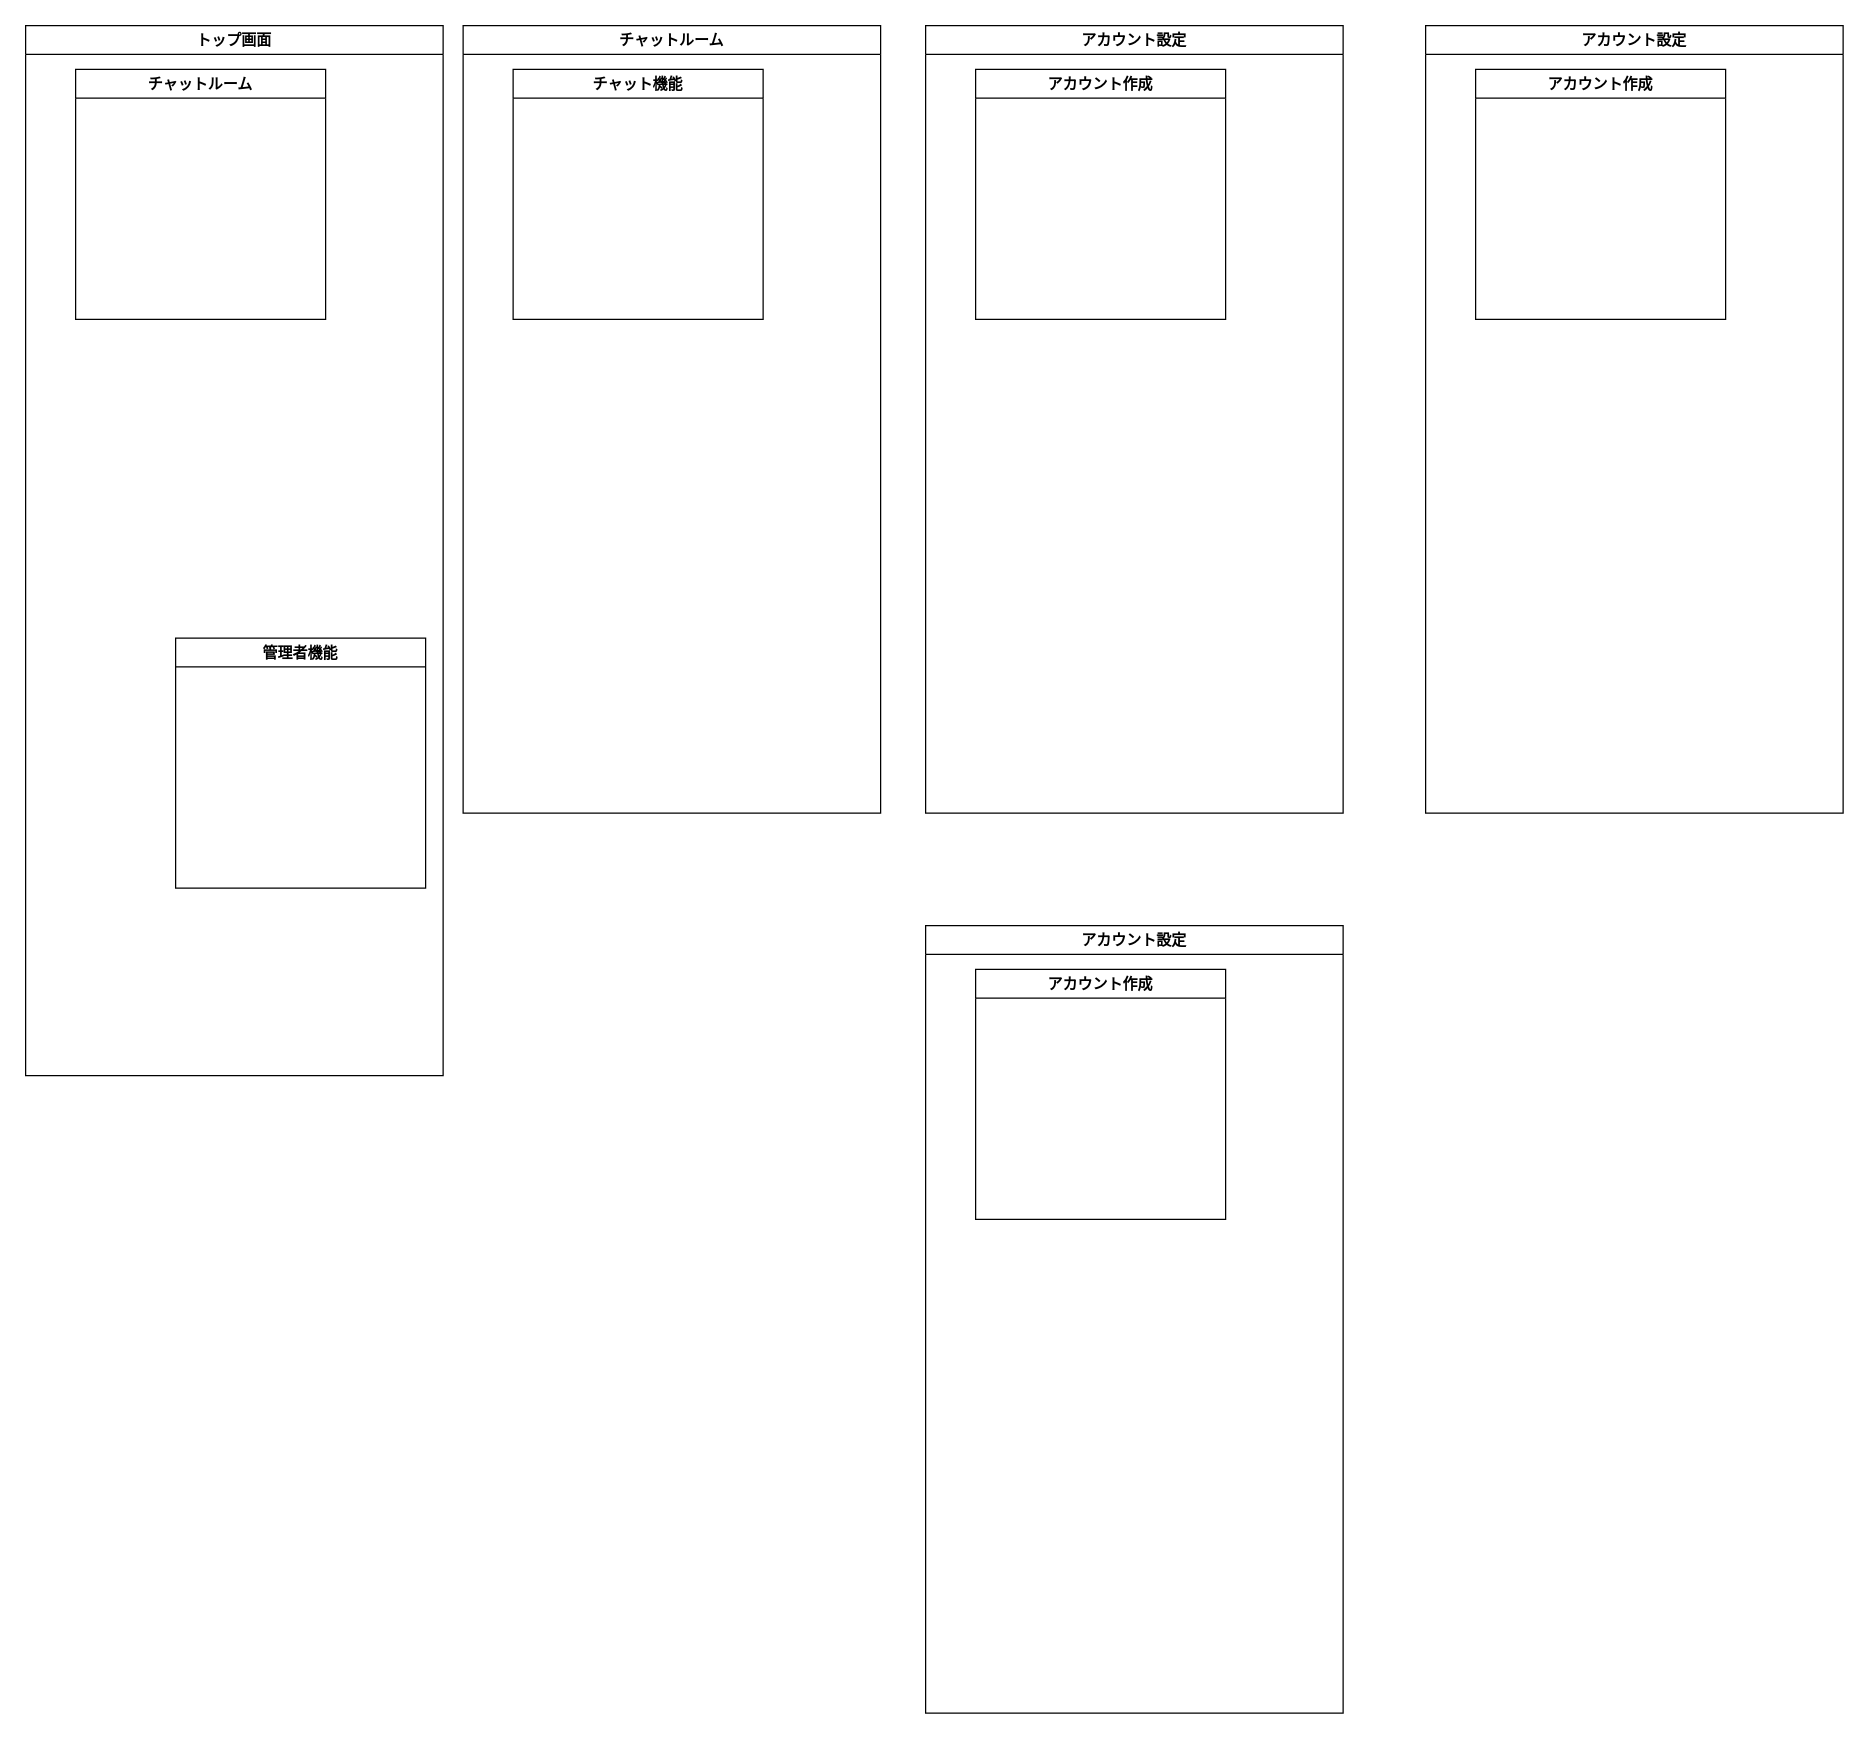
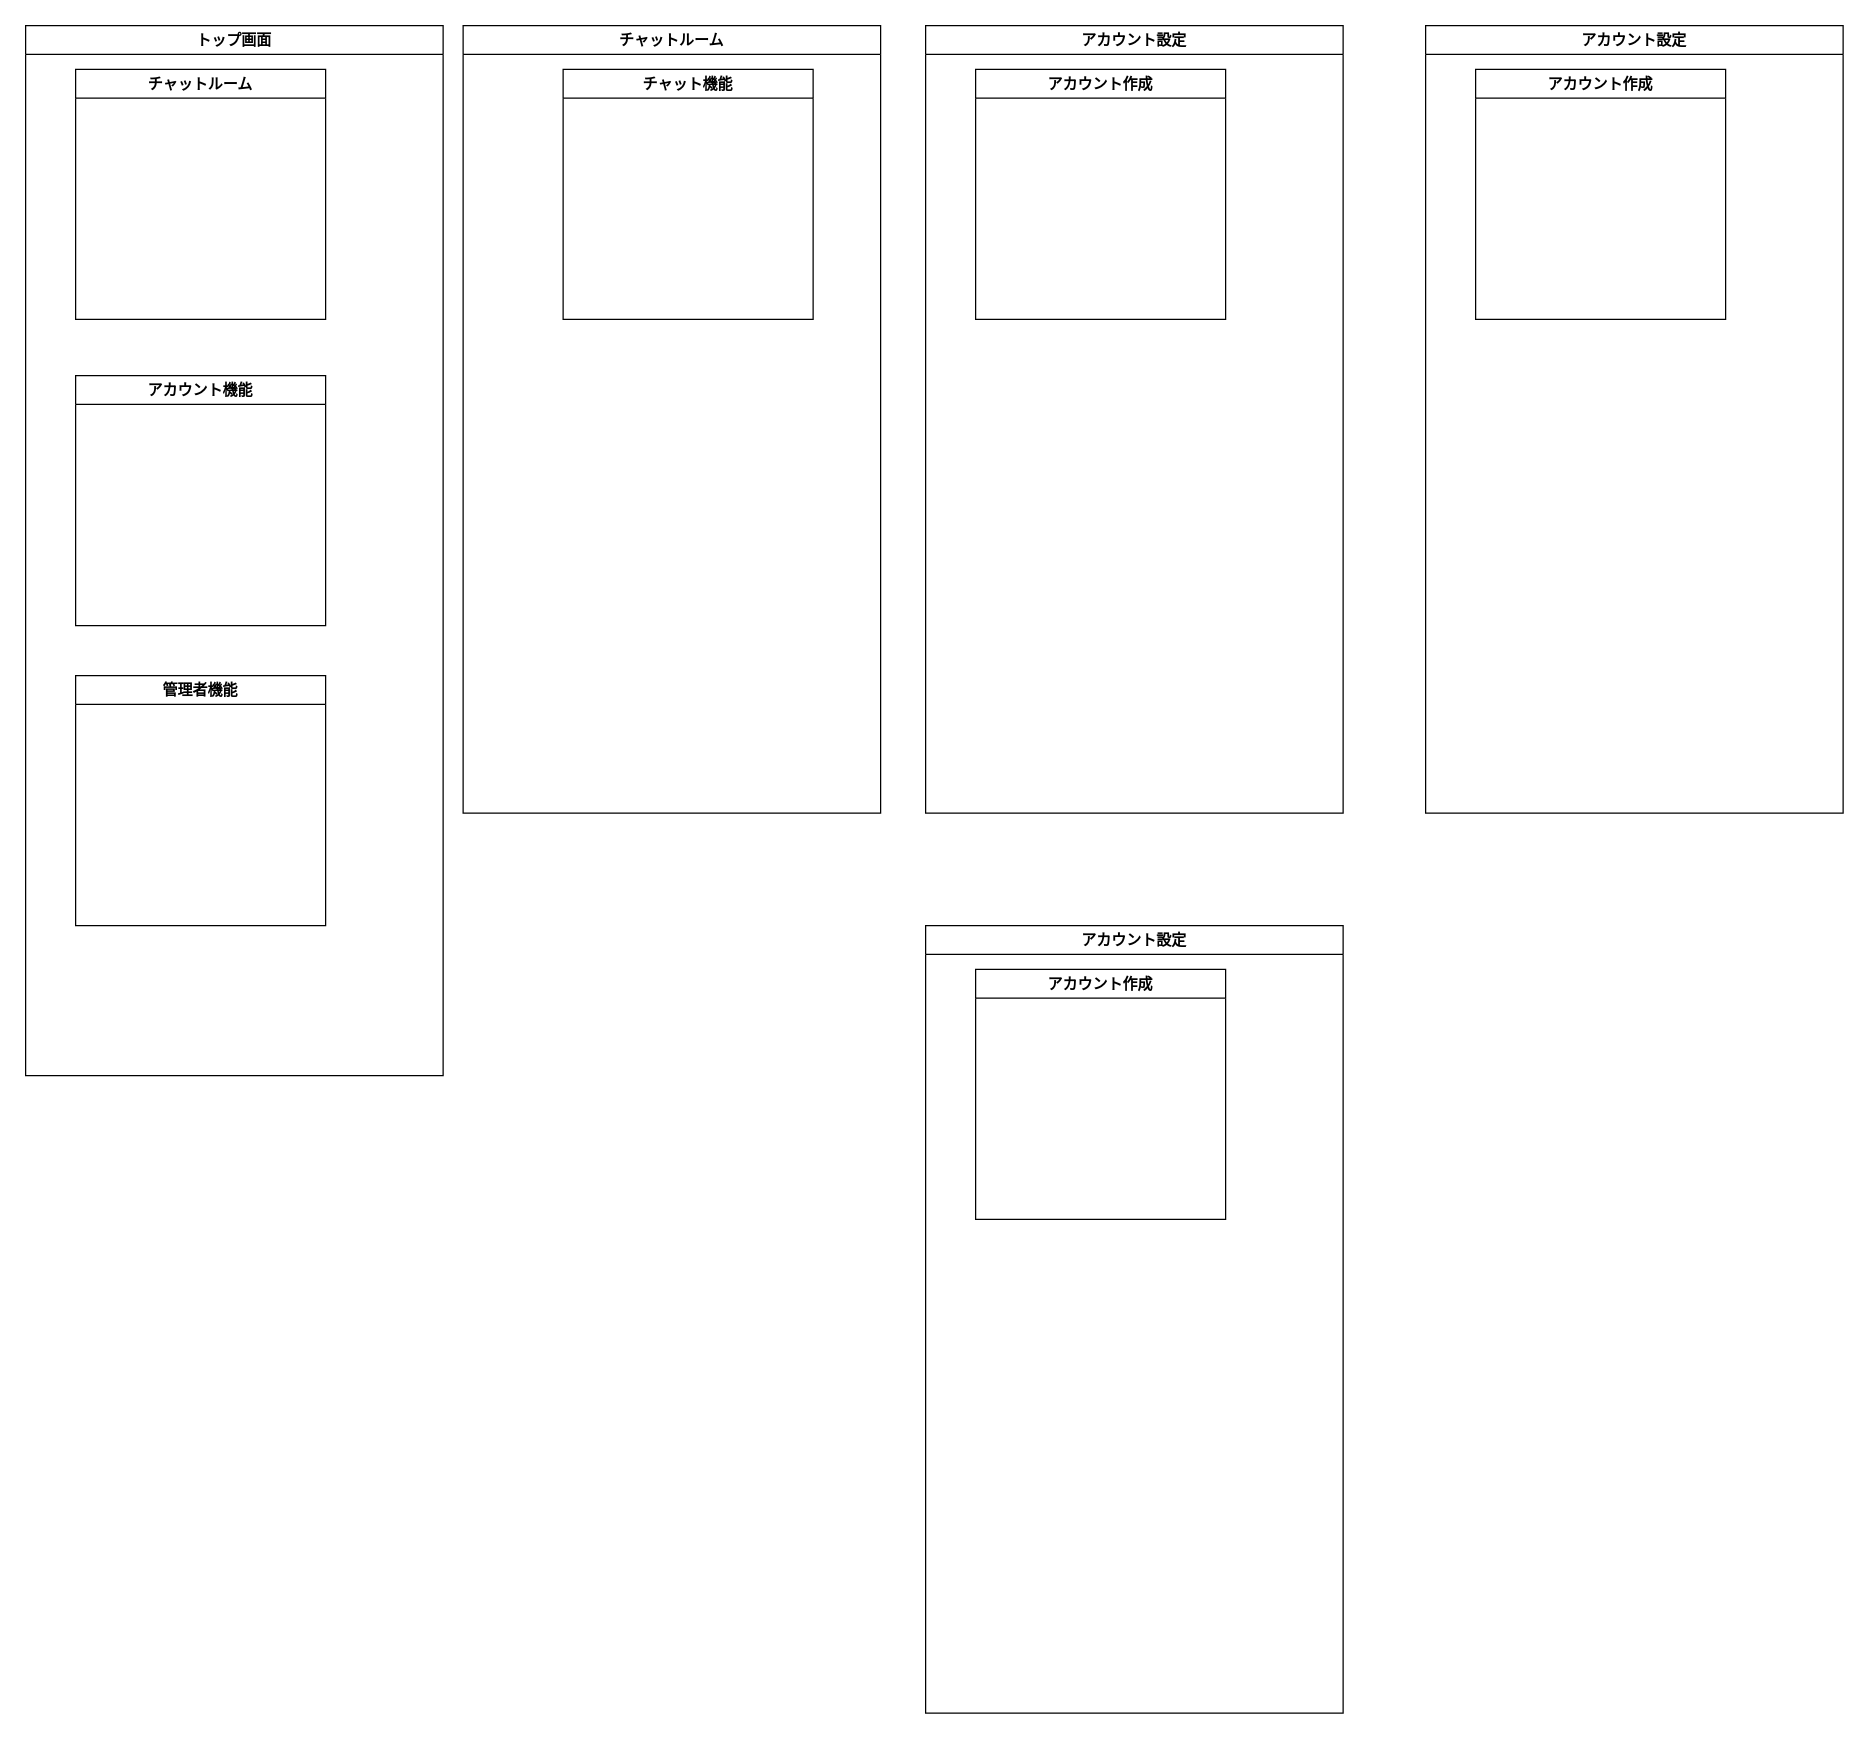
(638, 194) -> (688, 194)
none -> (201, 501)
(301, 763) -> (201, 801)
